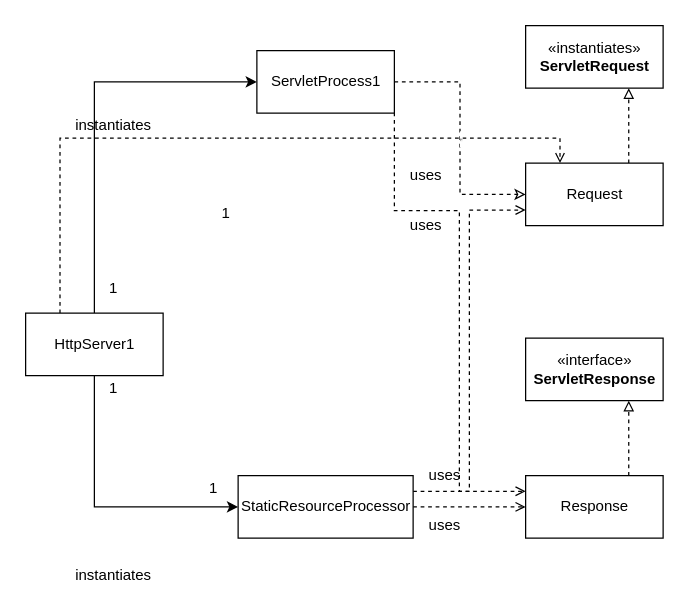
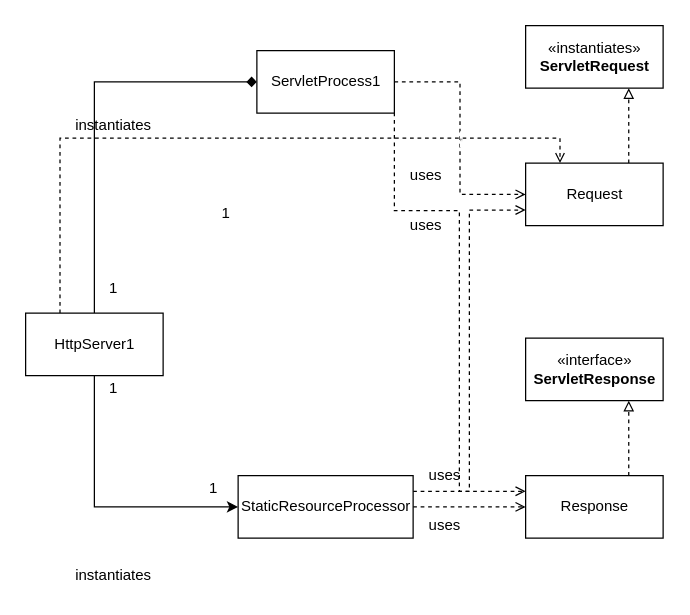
(247, 82) -> (246, 82)
(516, 194) -> (516, 194)
